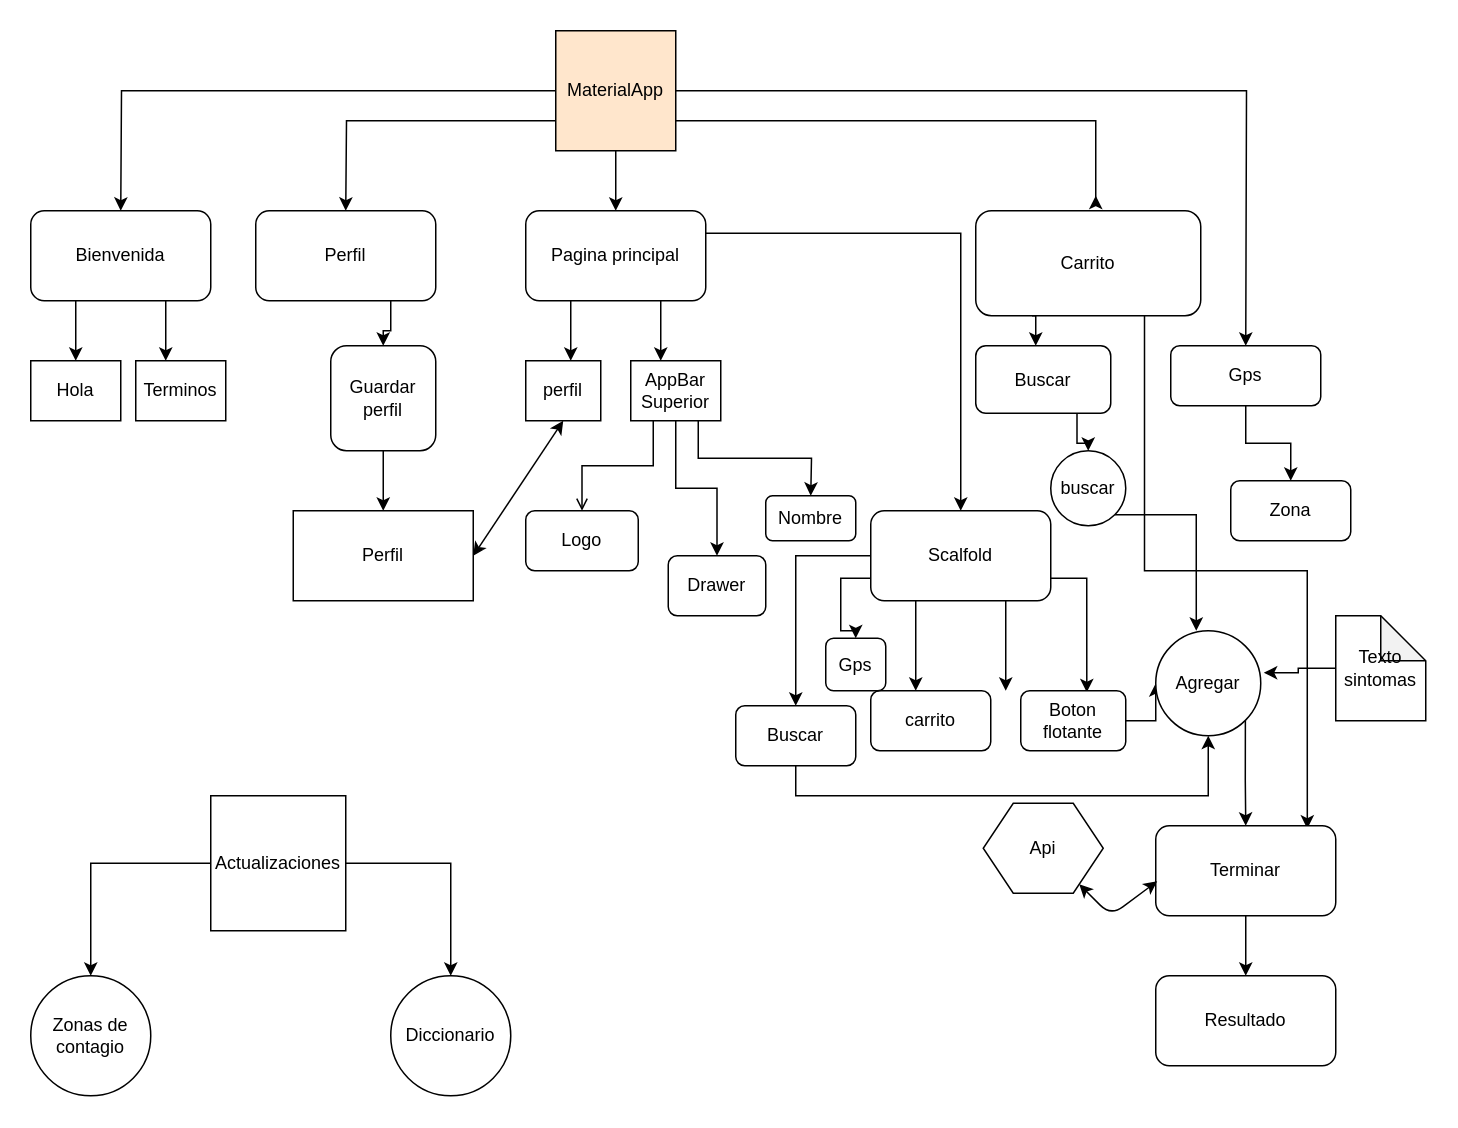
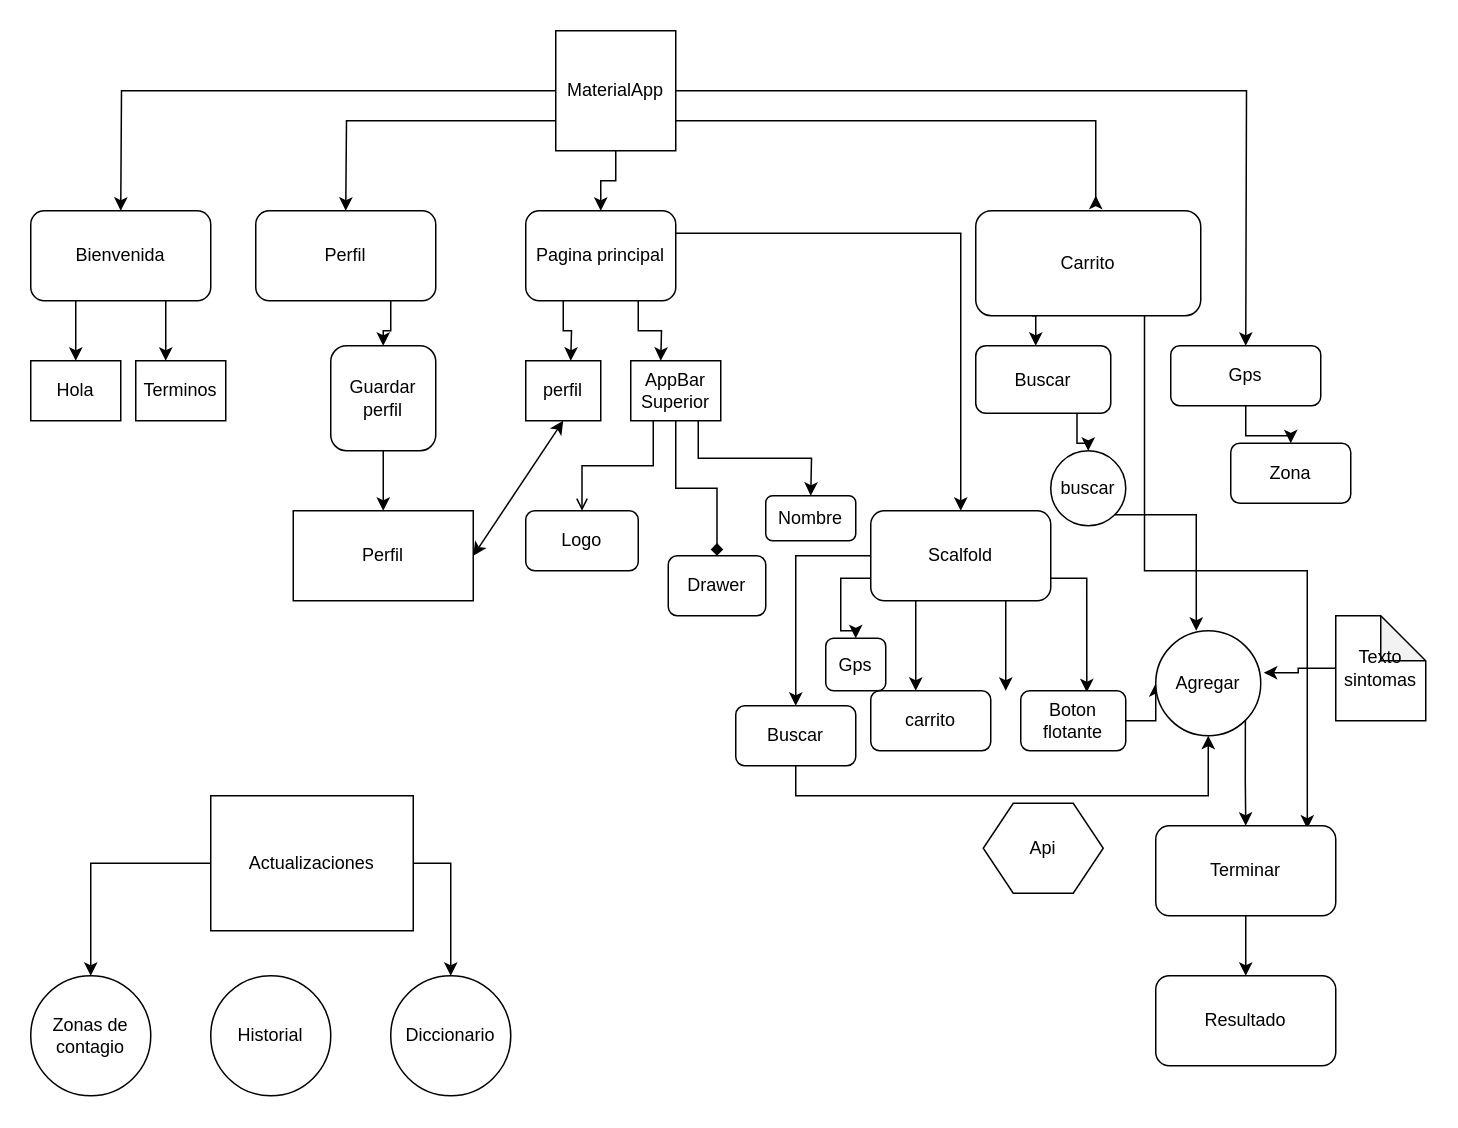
(616, 91) -> (616, 91)
(616, 256) -> (601, 256)
(1291, 511) -> (1291, 473)
(717, 544) -> (717, 543)
(278, 863) -> (312, 863)
(1118, 910) -> none
none -> (271, 1036)
